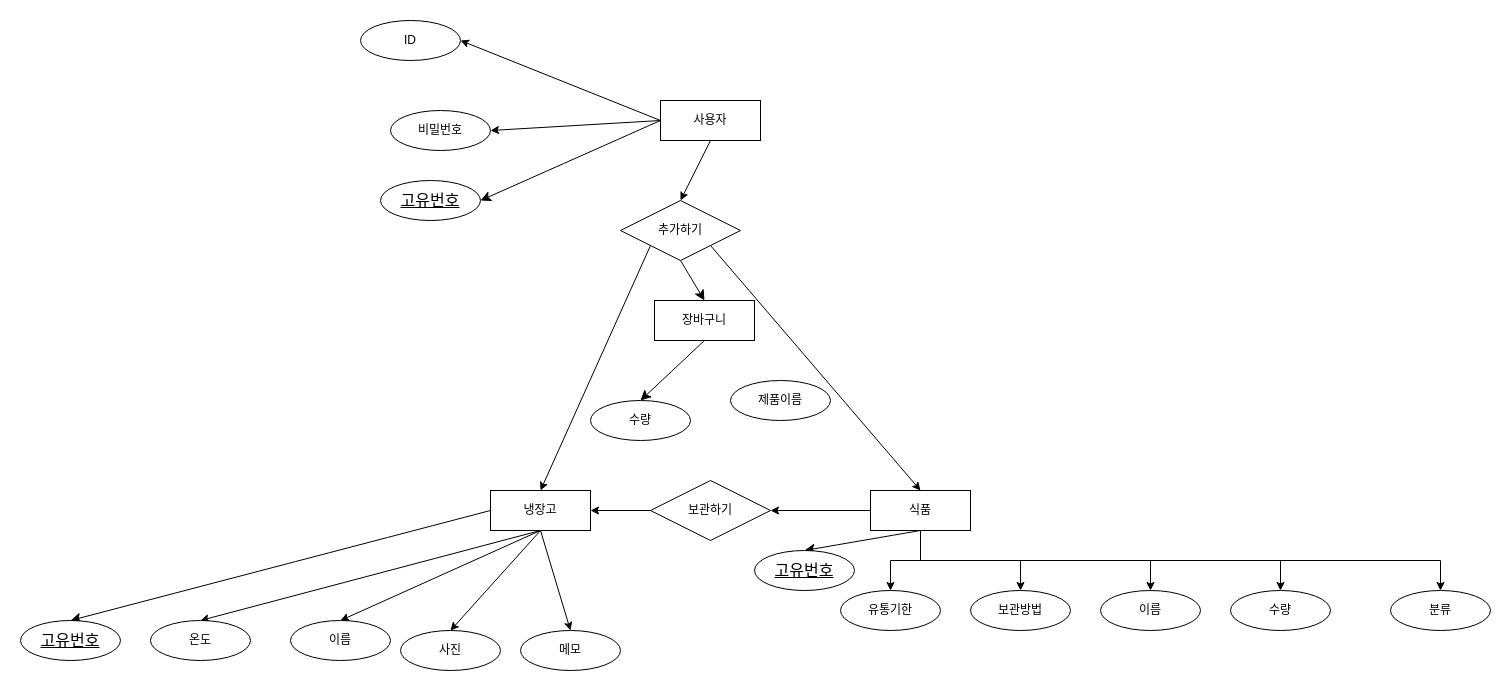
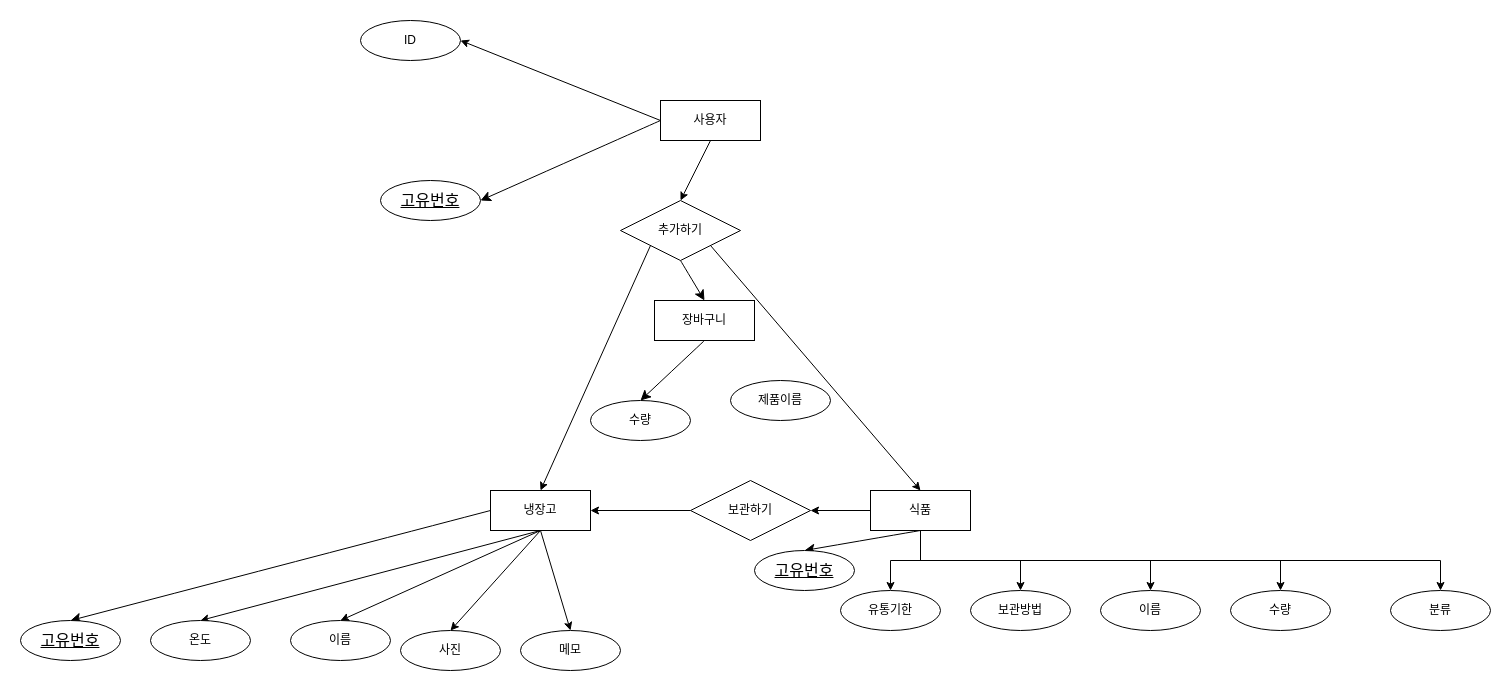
(576, 125) -> none
(441, 131) -> none
(711, 511) -> (751, 511)
